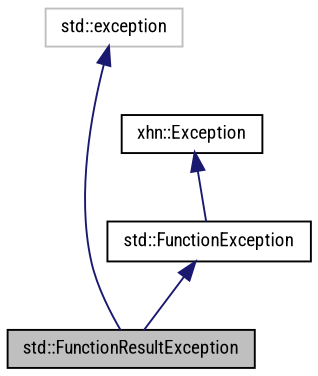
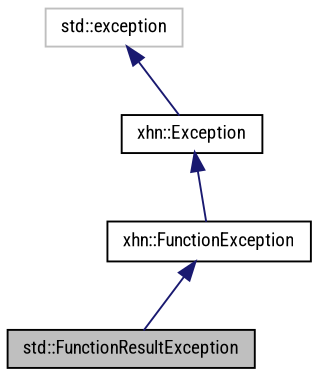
(85, 200) -> (159, 89)
(209, 241) -> (209, 241)
